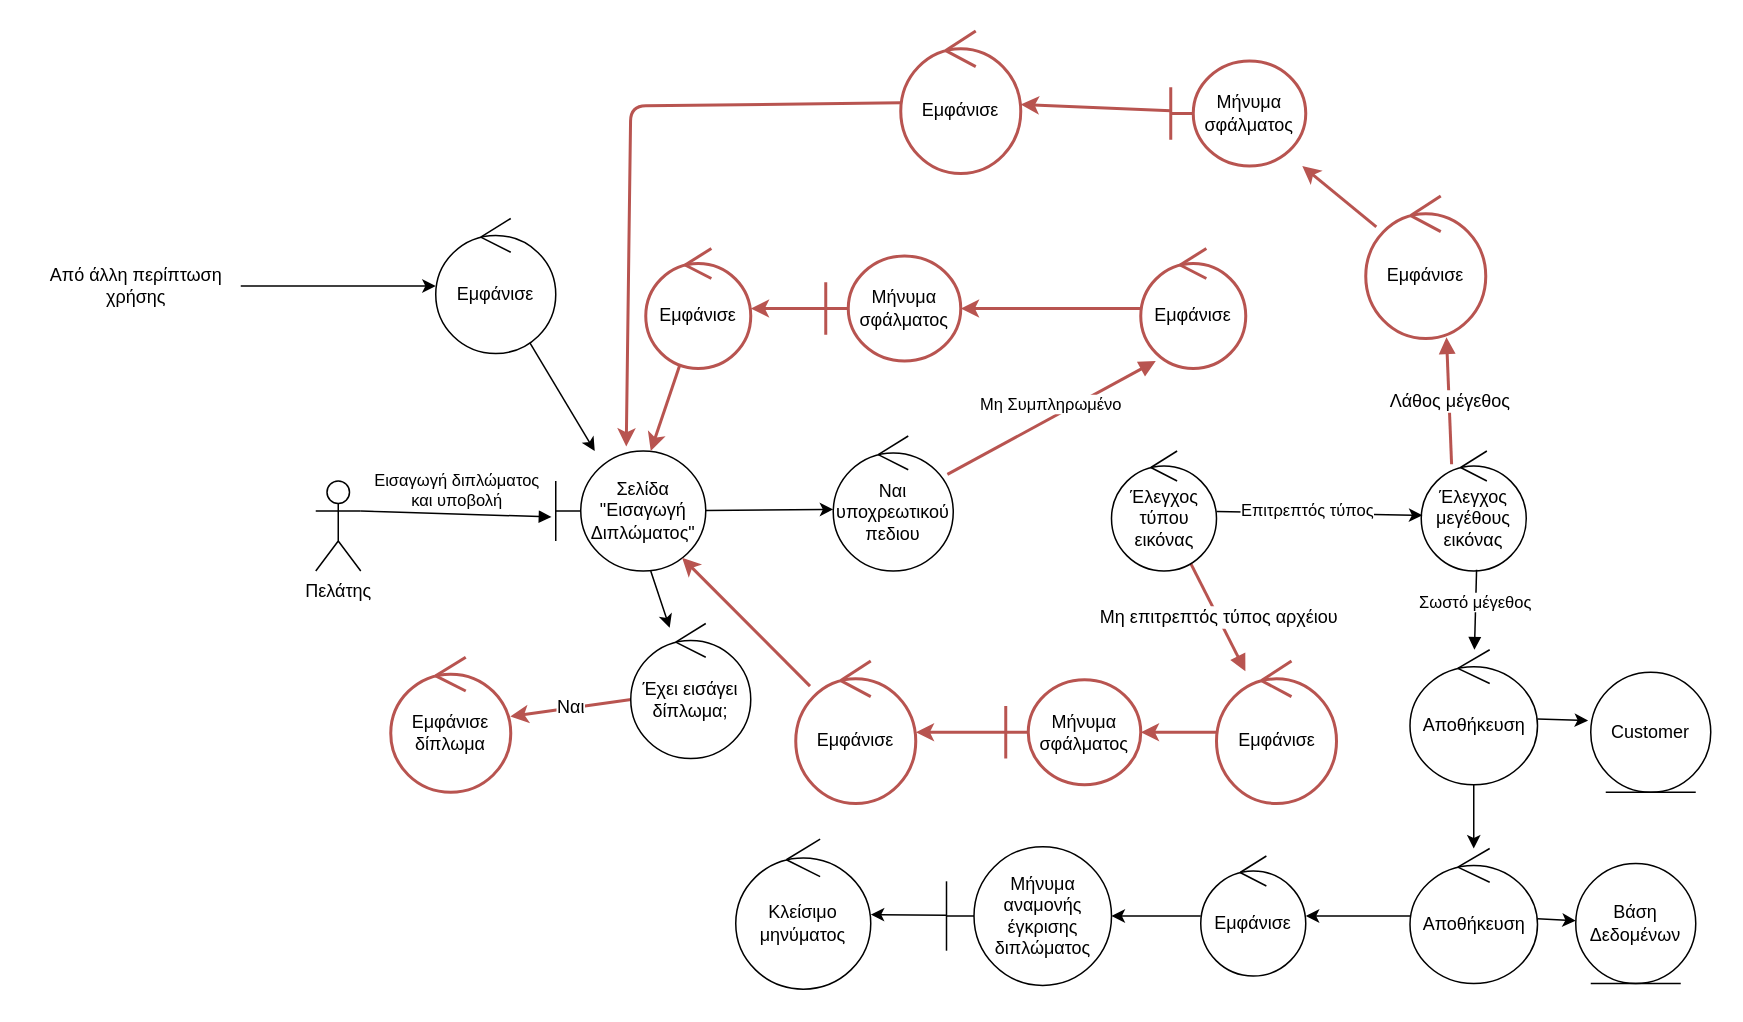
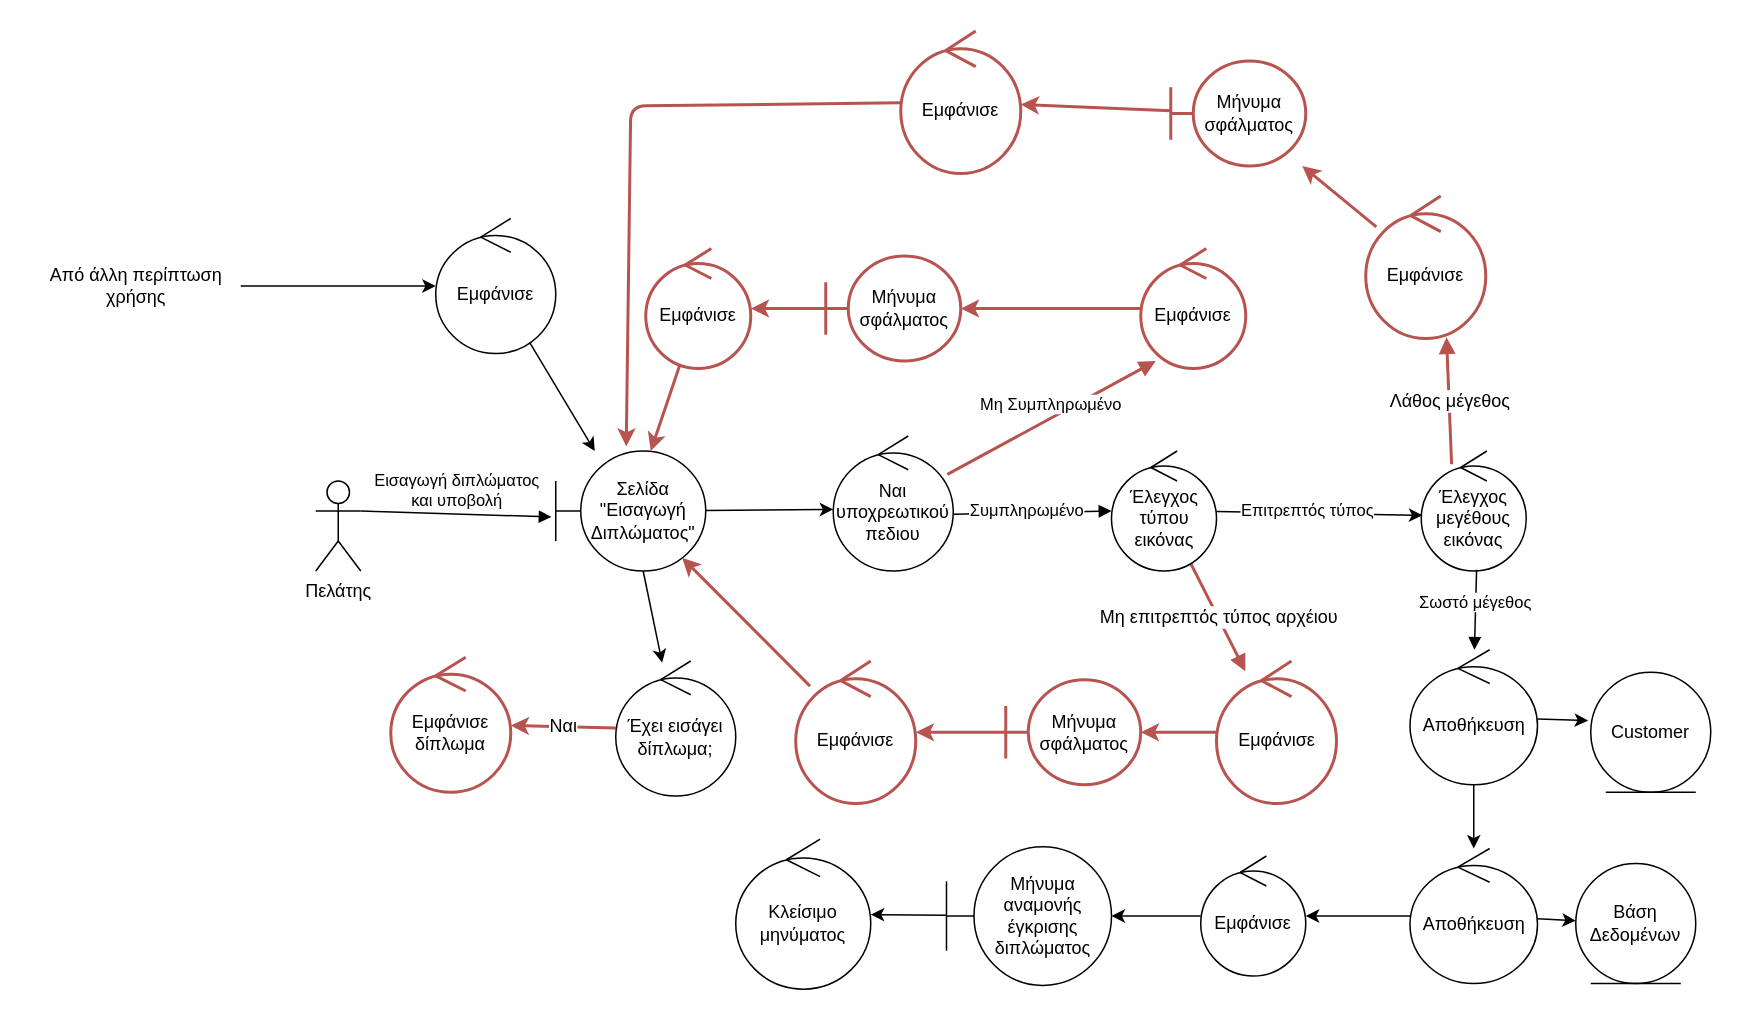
none -> (1026, 513)
(691, 691) -> (676, 728)
